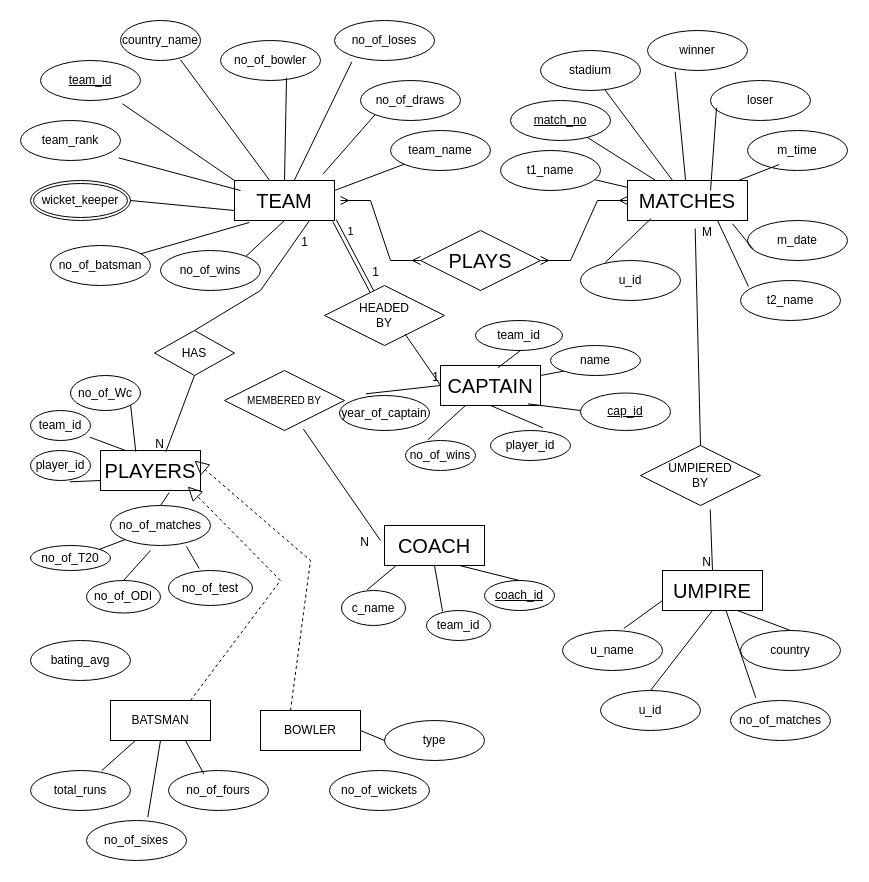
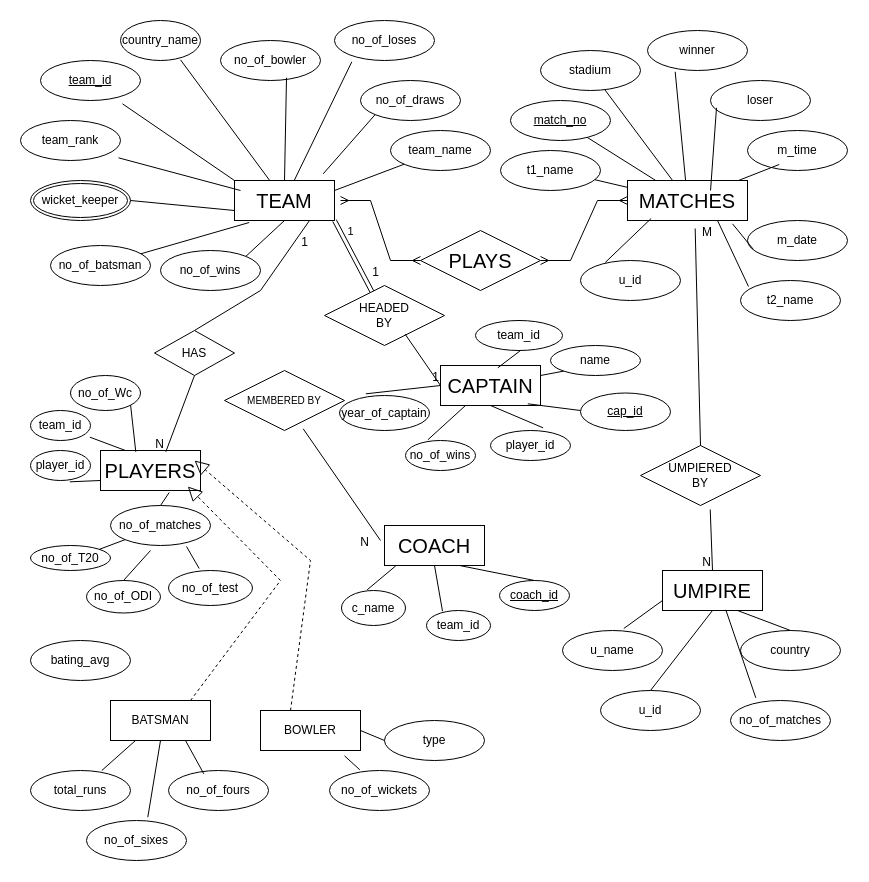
(520, 596) -> (535, 596)
none -> (352, 763)
